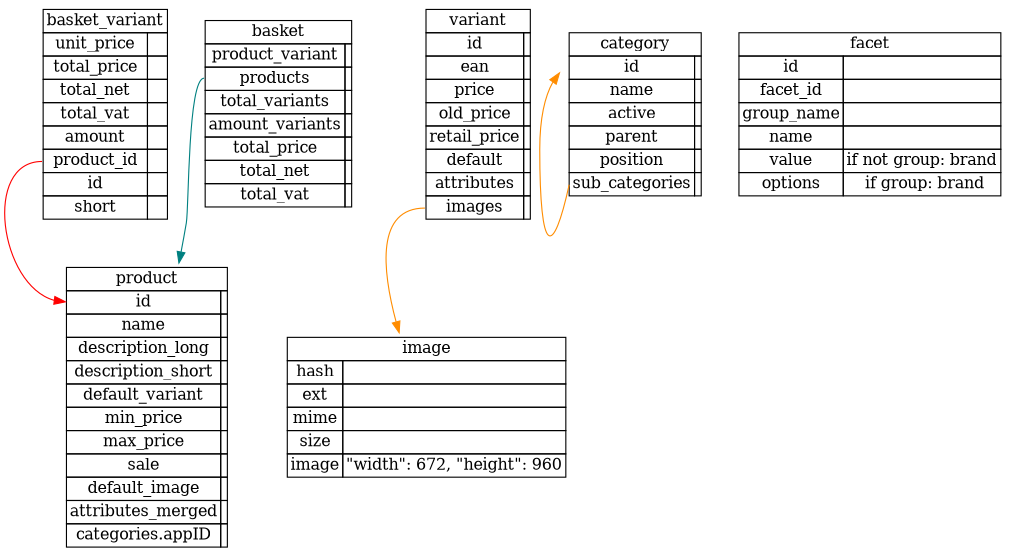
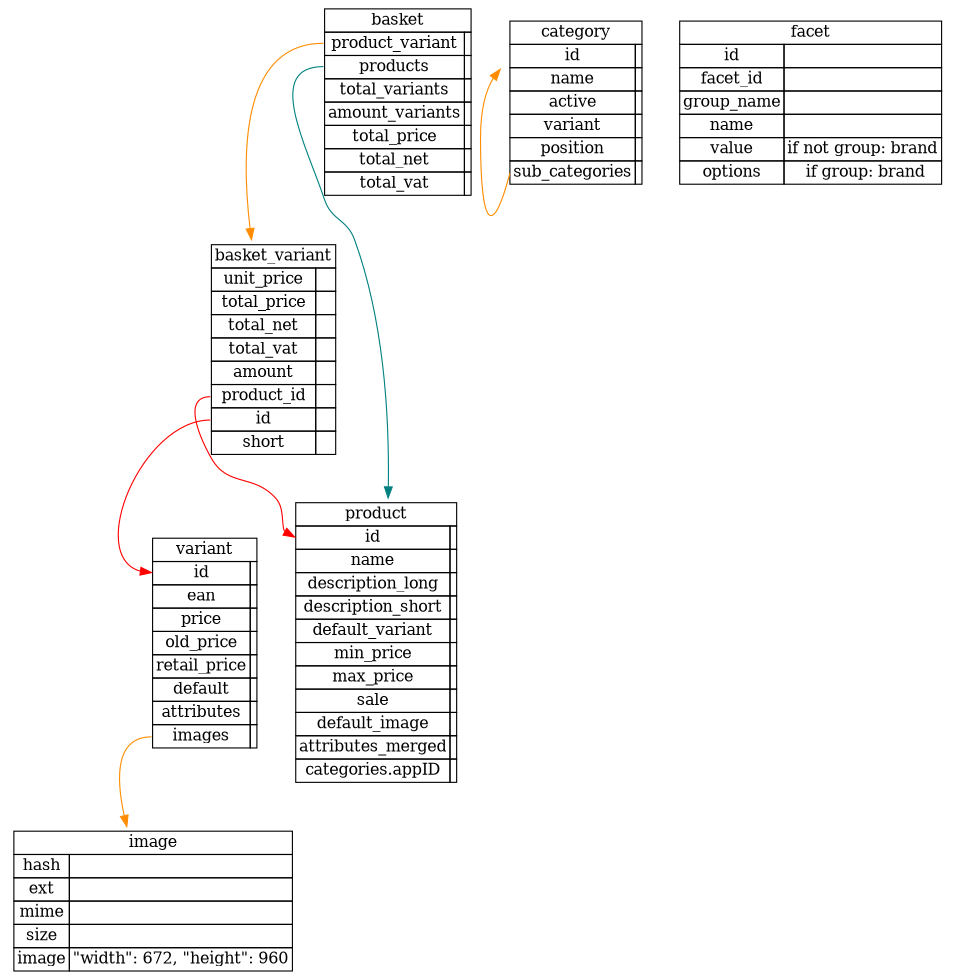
none -> (251, 116)
(632, 137) -> (573, 125)
none -> (134, 481)
